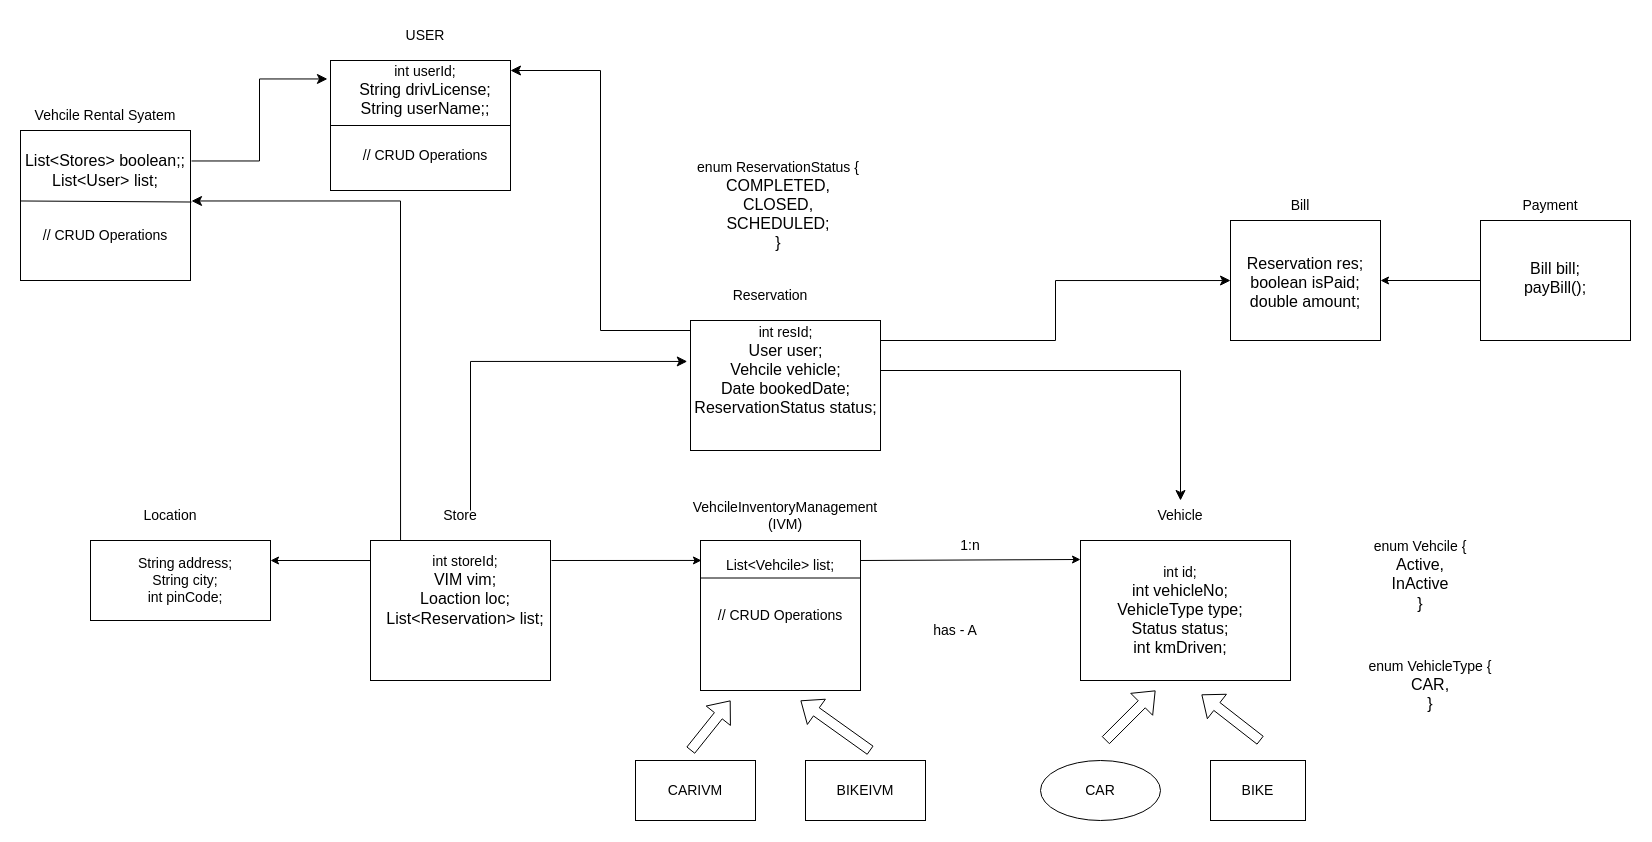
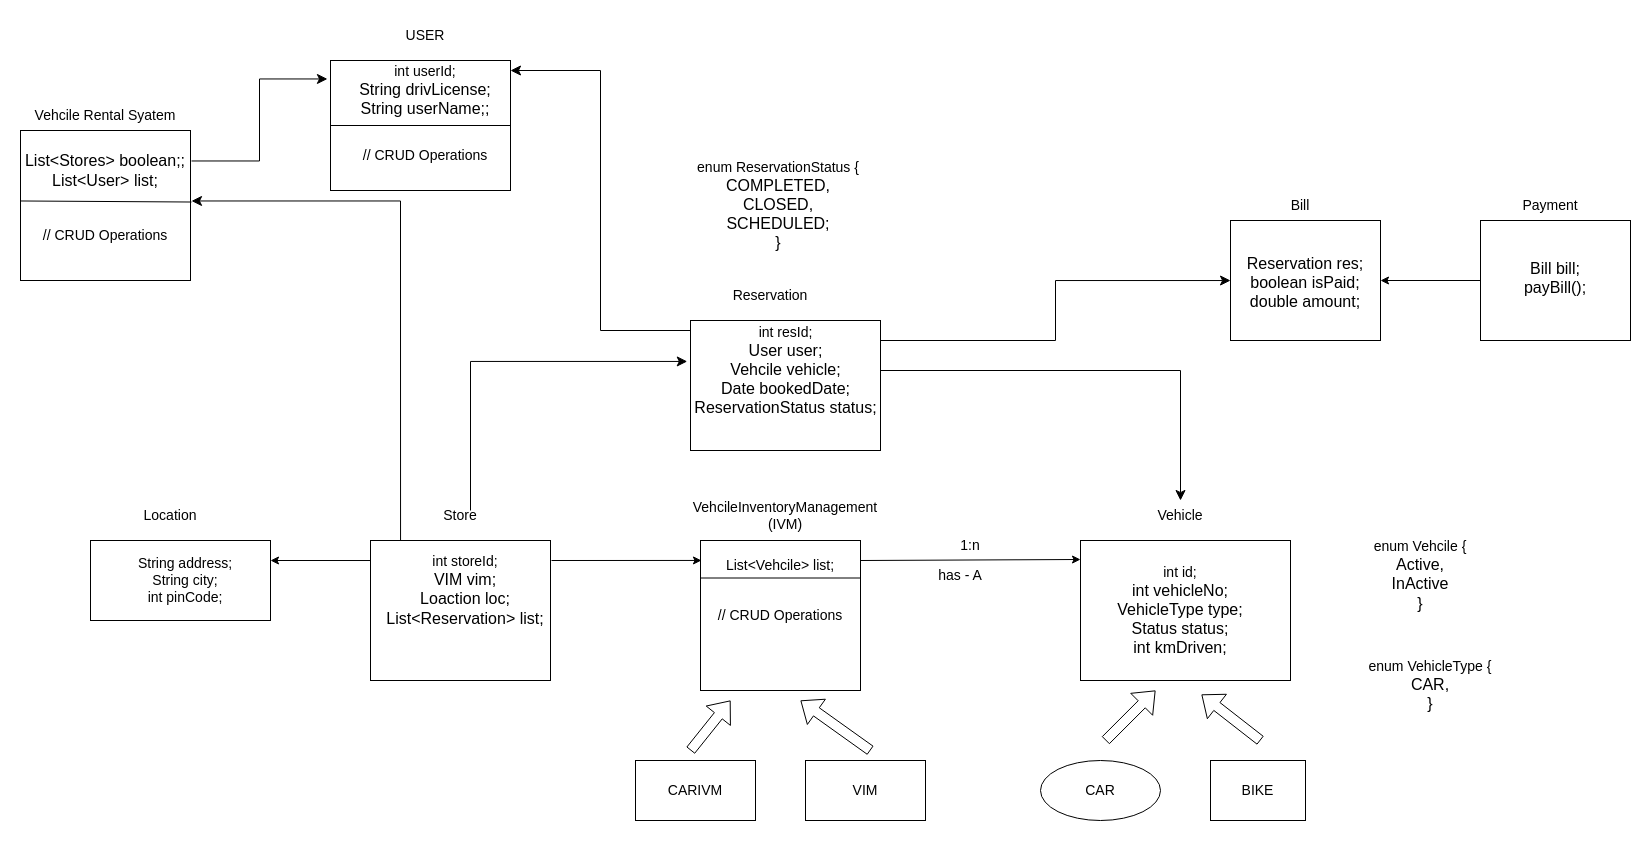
(956, 631) -> (961, 576)
(866, 791) -> (866, 791)
